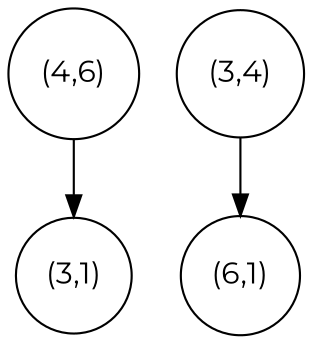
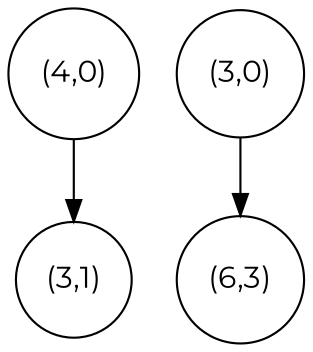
(74, 74) -> (74, 74)
(240, 74) -> (240, 74)
(240, 276) -> (240, 280)
